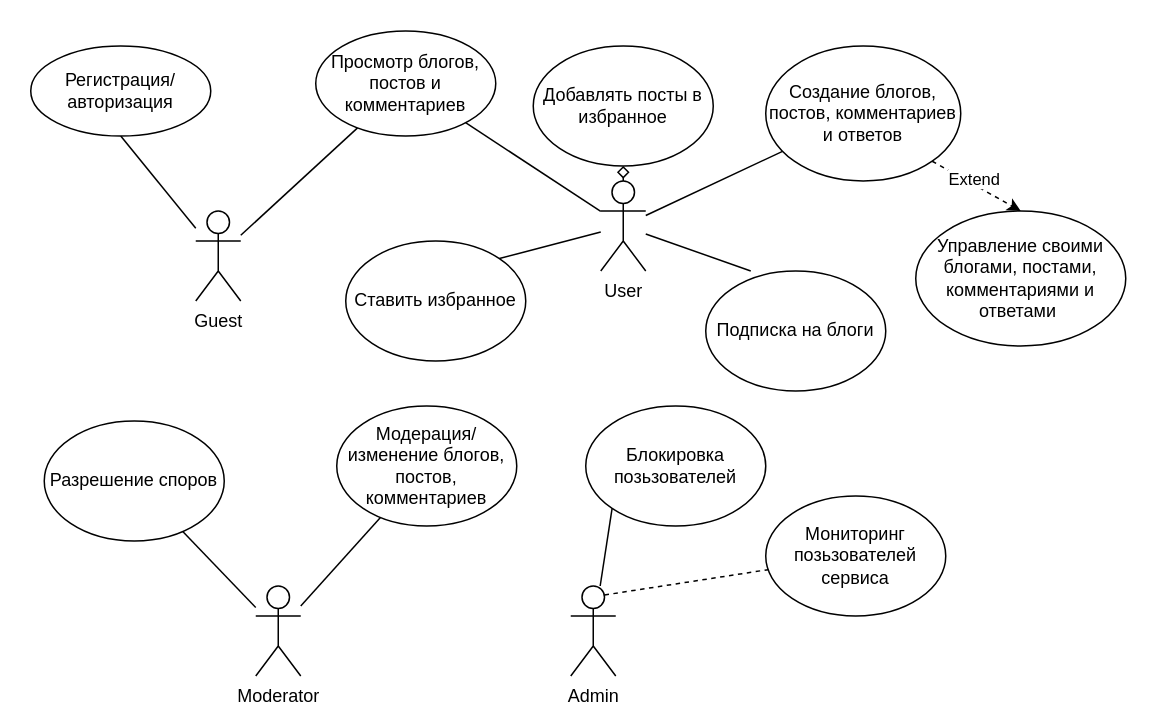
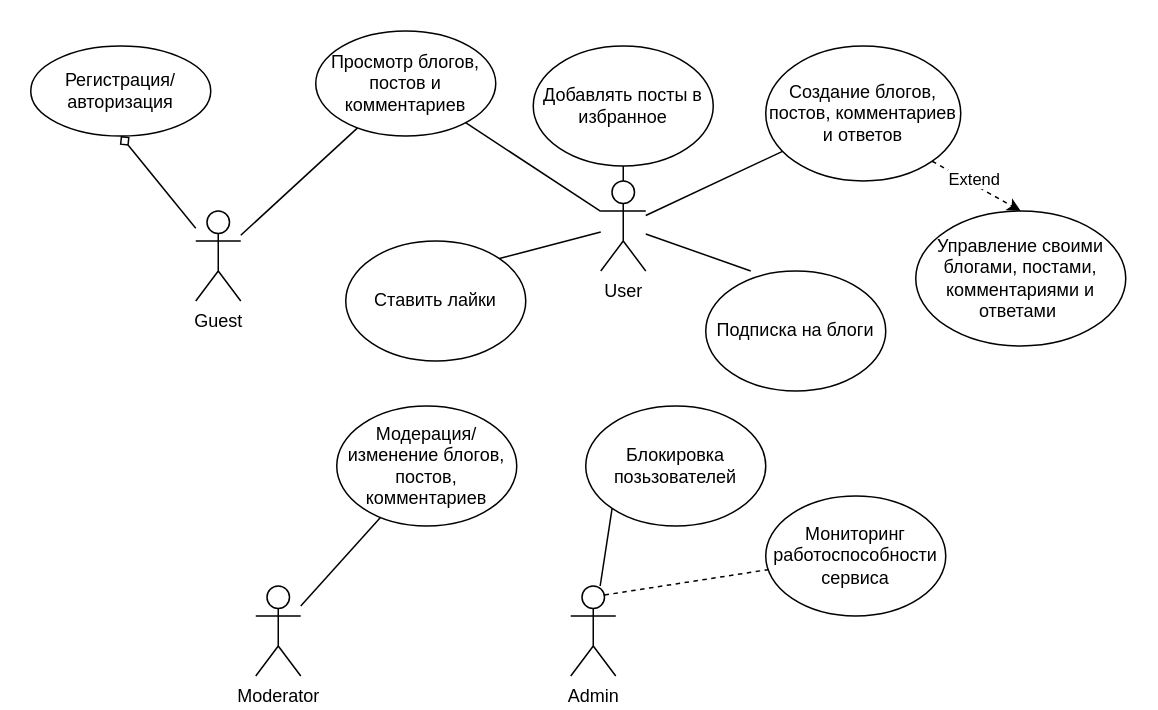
(125, 140) -> (129, 145)
(623, 178) -> (623, 172)
(436, 301) -> (436, 301)
(134, 481) -> none
(856, 556) -> (856, 556)
(220, 570) -> none
